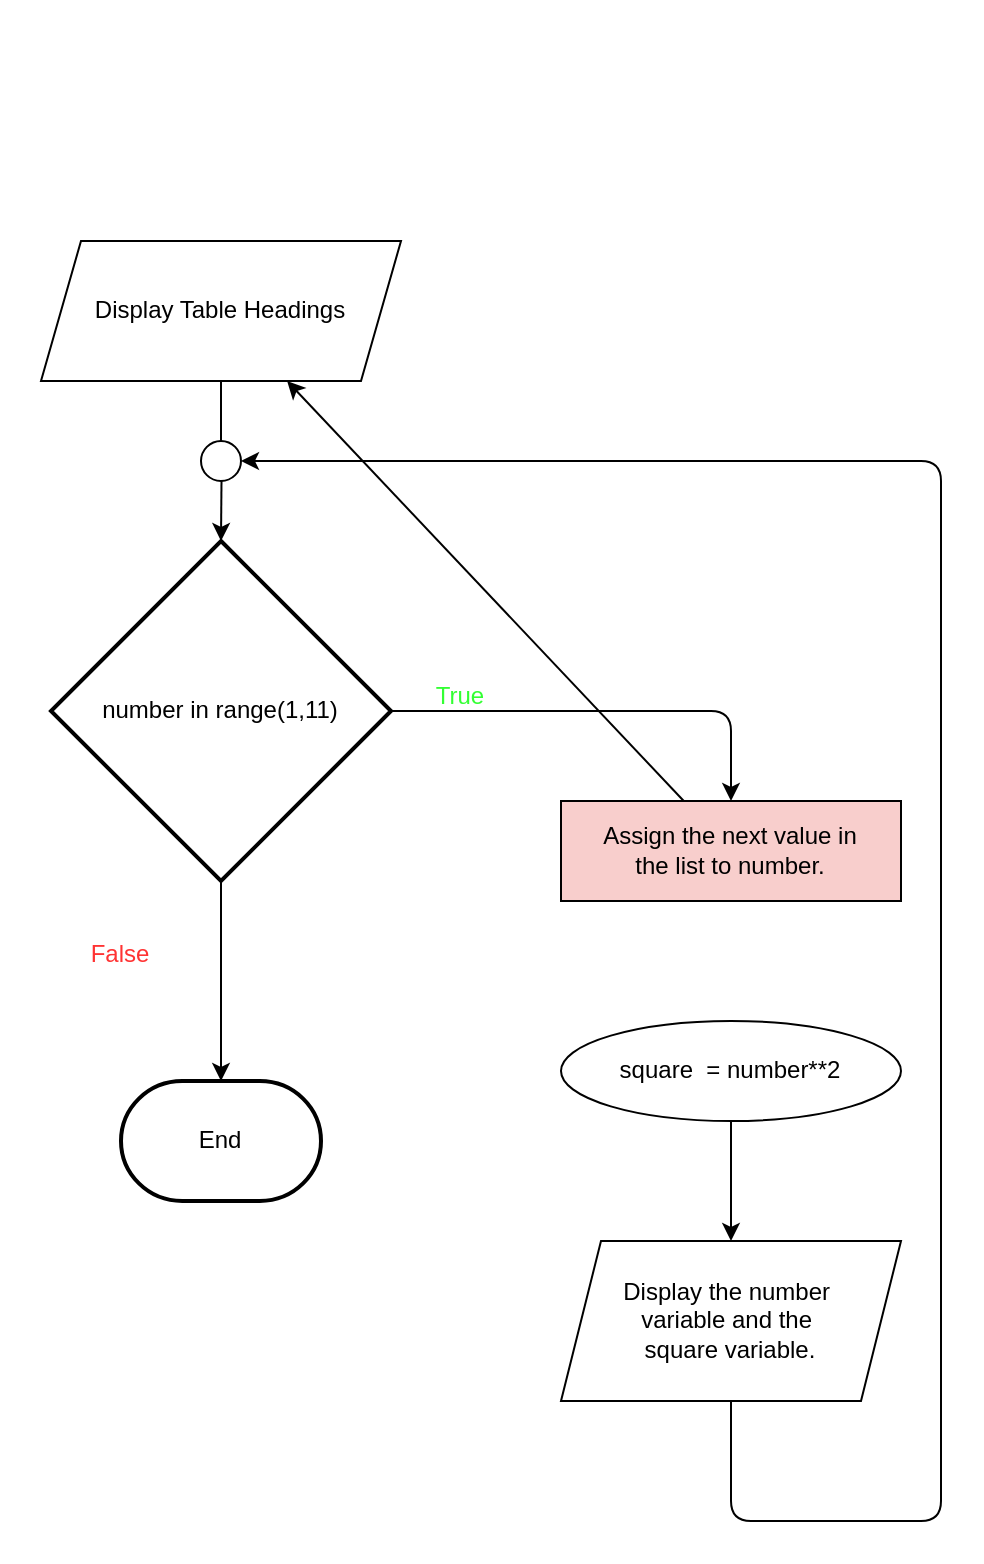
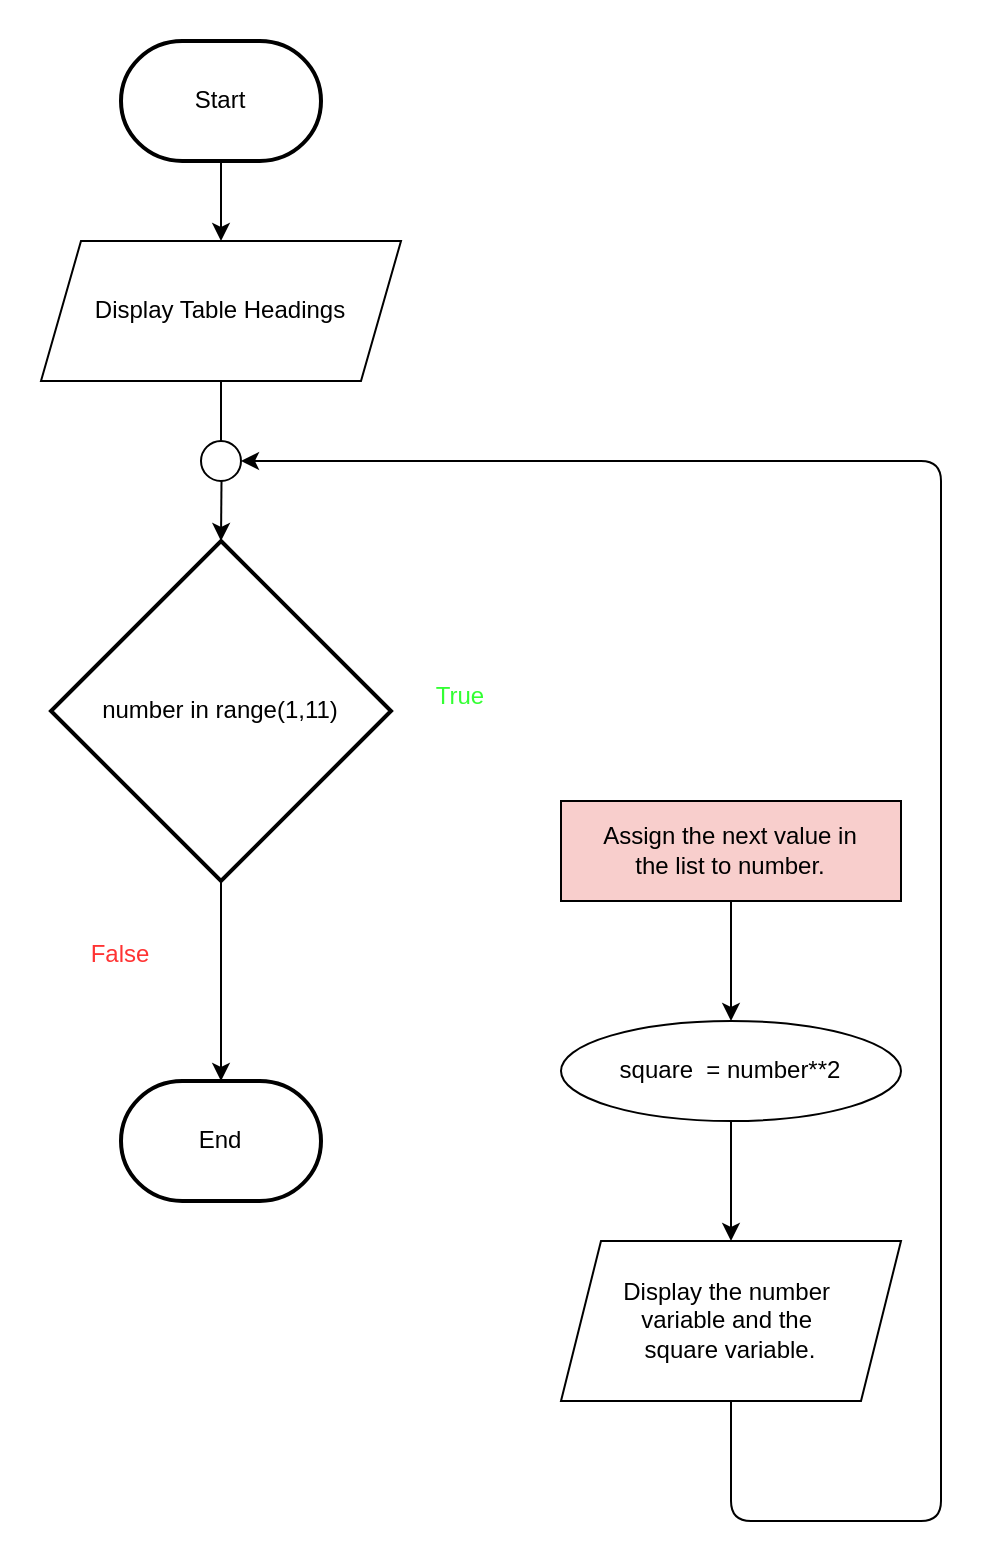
none -> (221, 101)
none -> (221, 194)
(481, 586) -> (731, 954)
(492, 711) -> none
